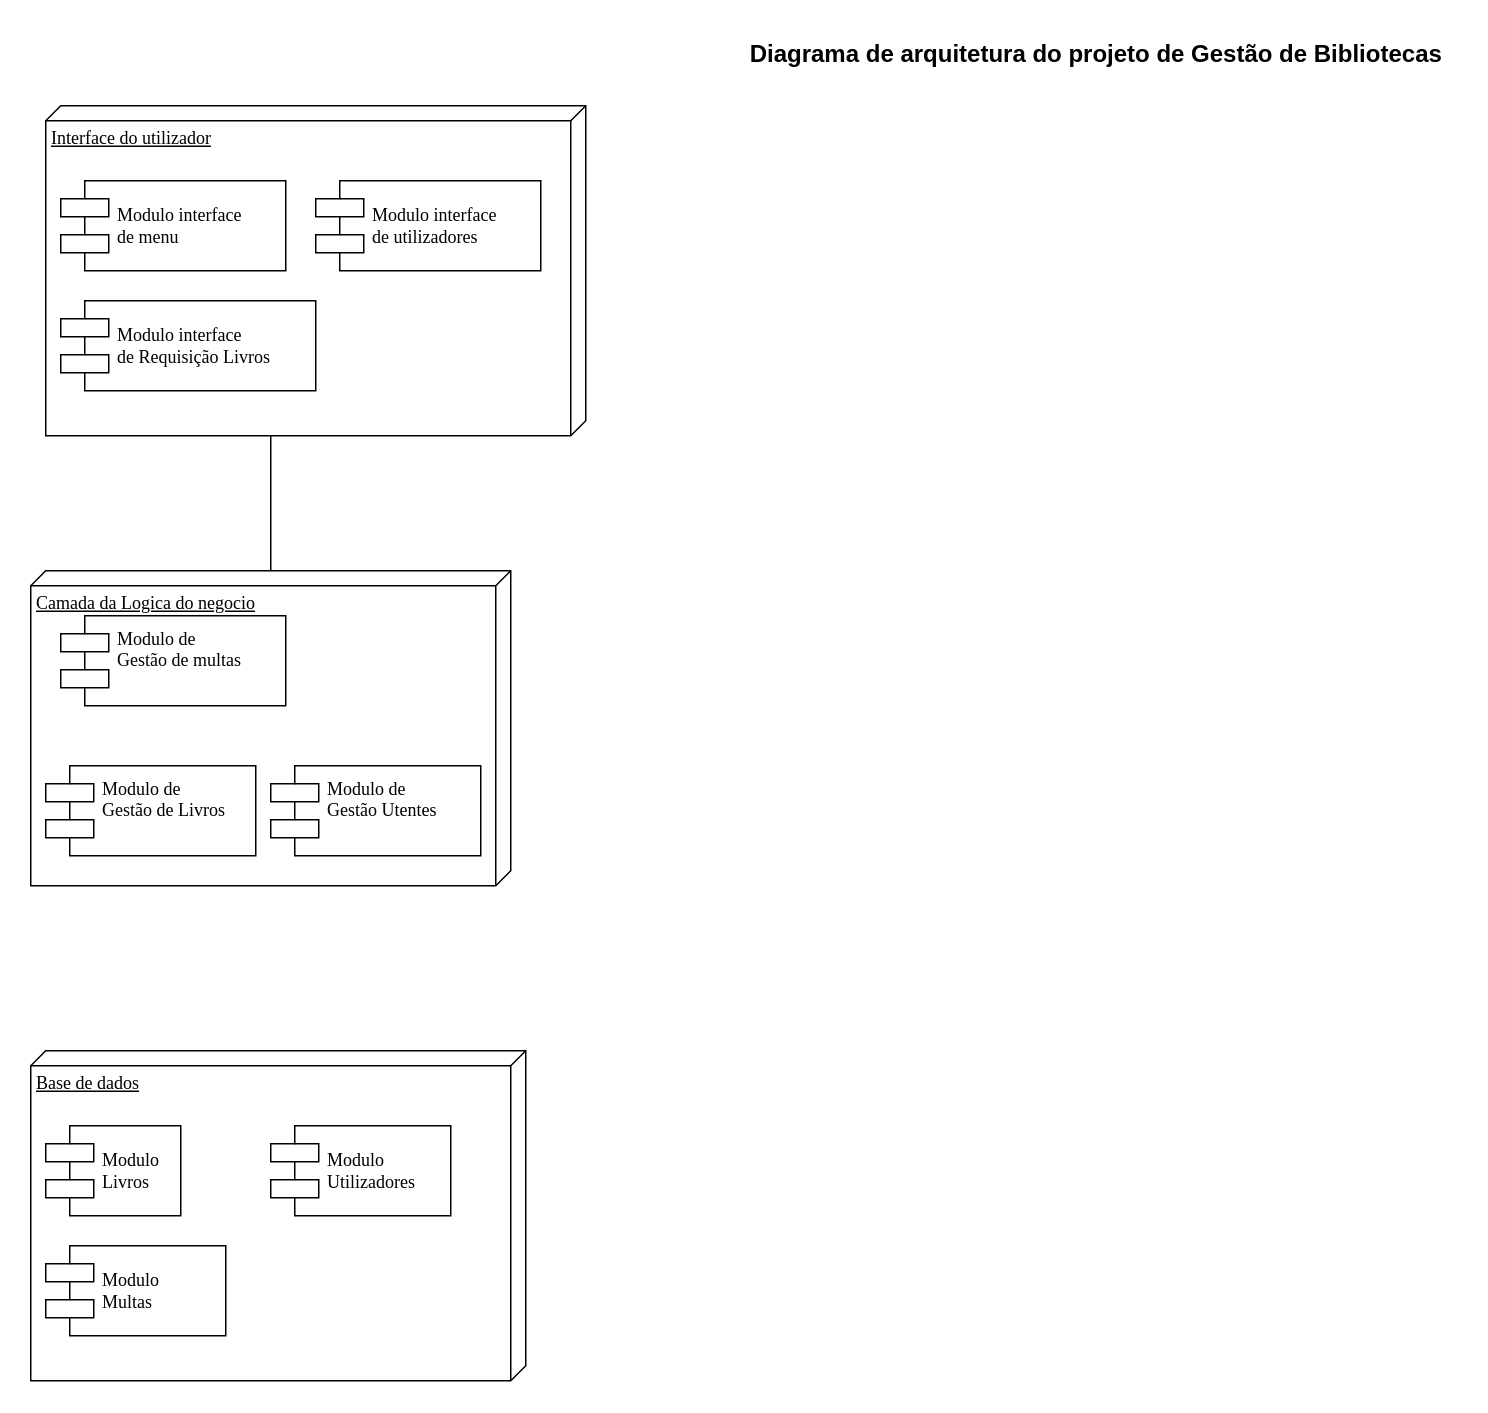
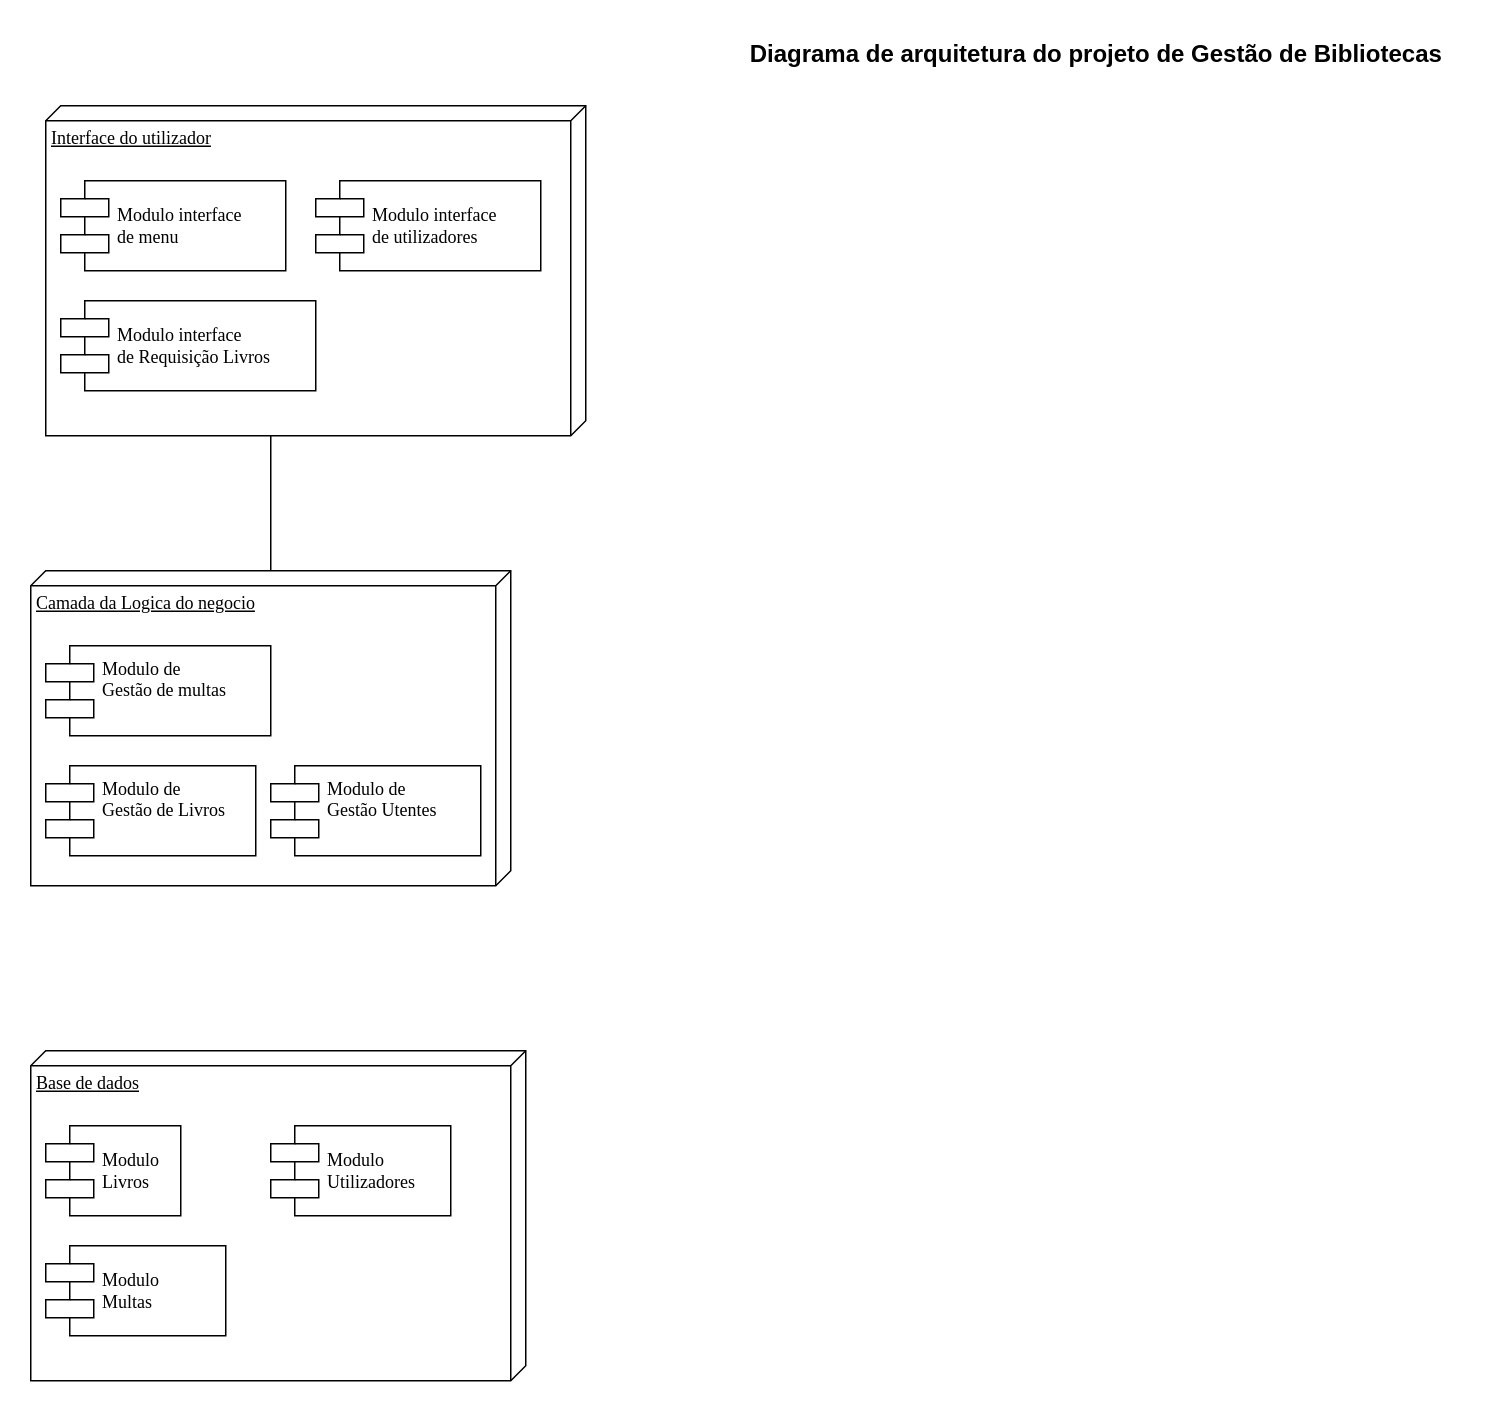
(173, 661) -> (158, 691)
